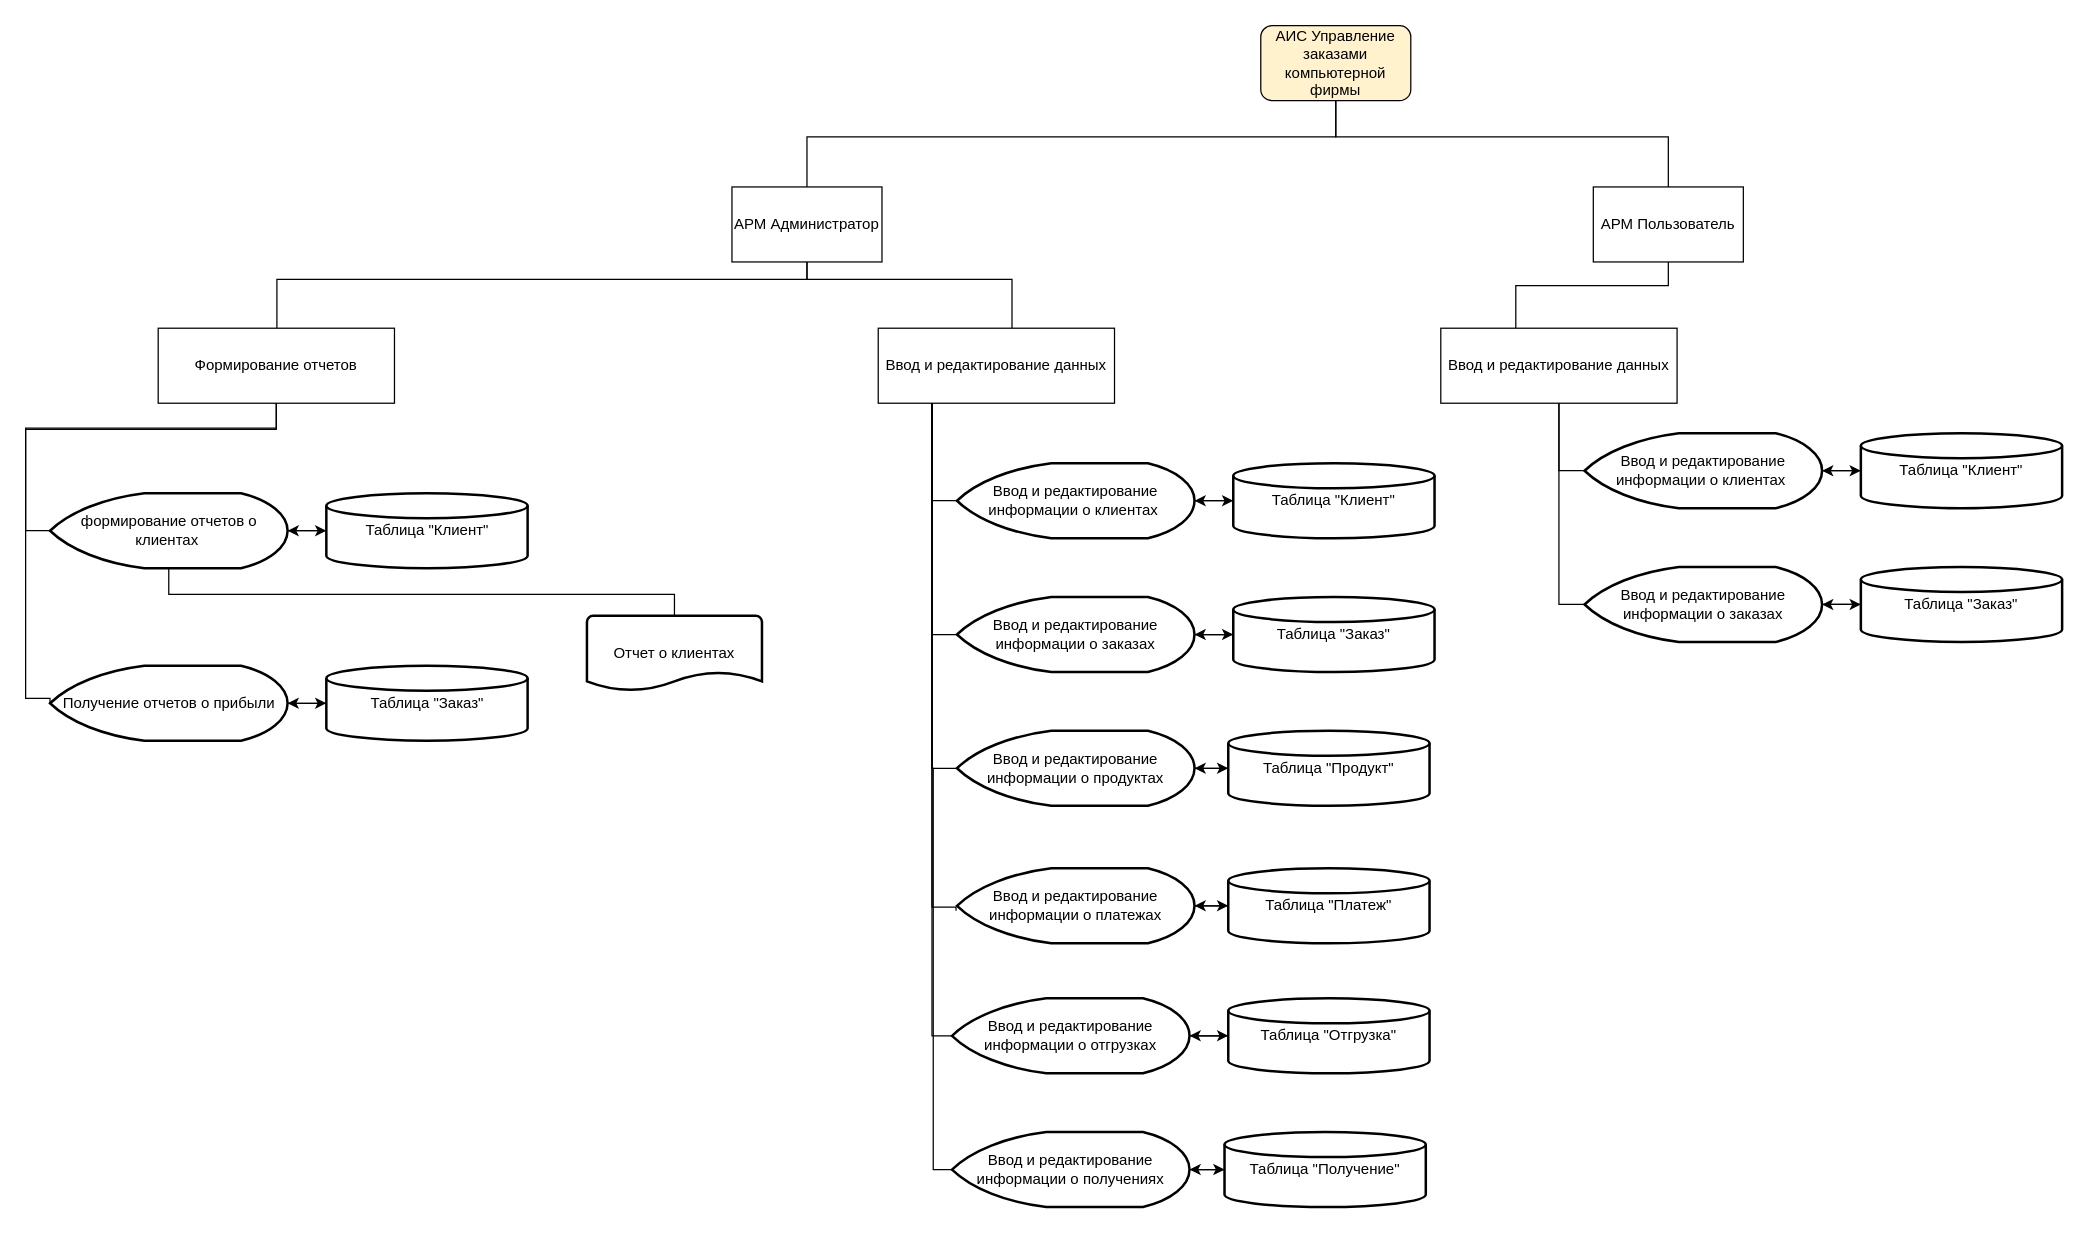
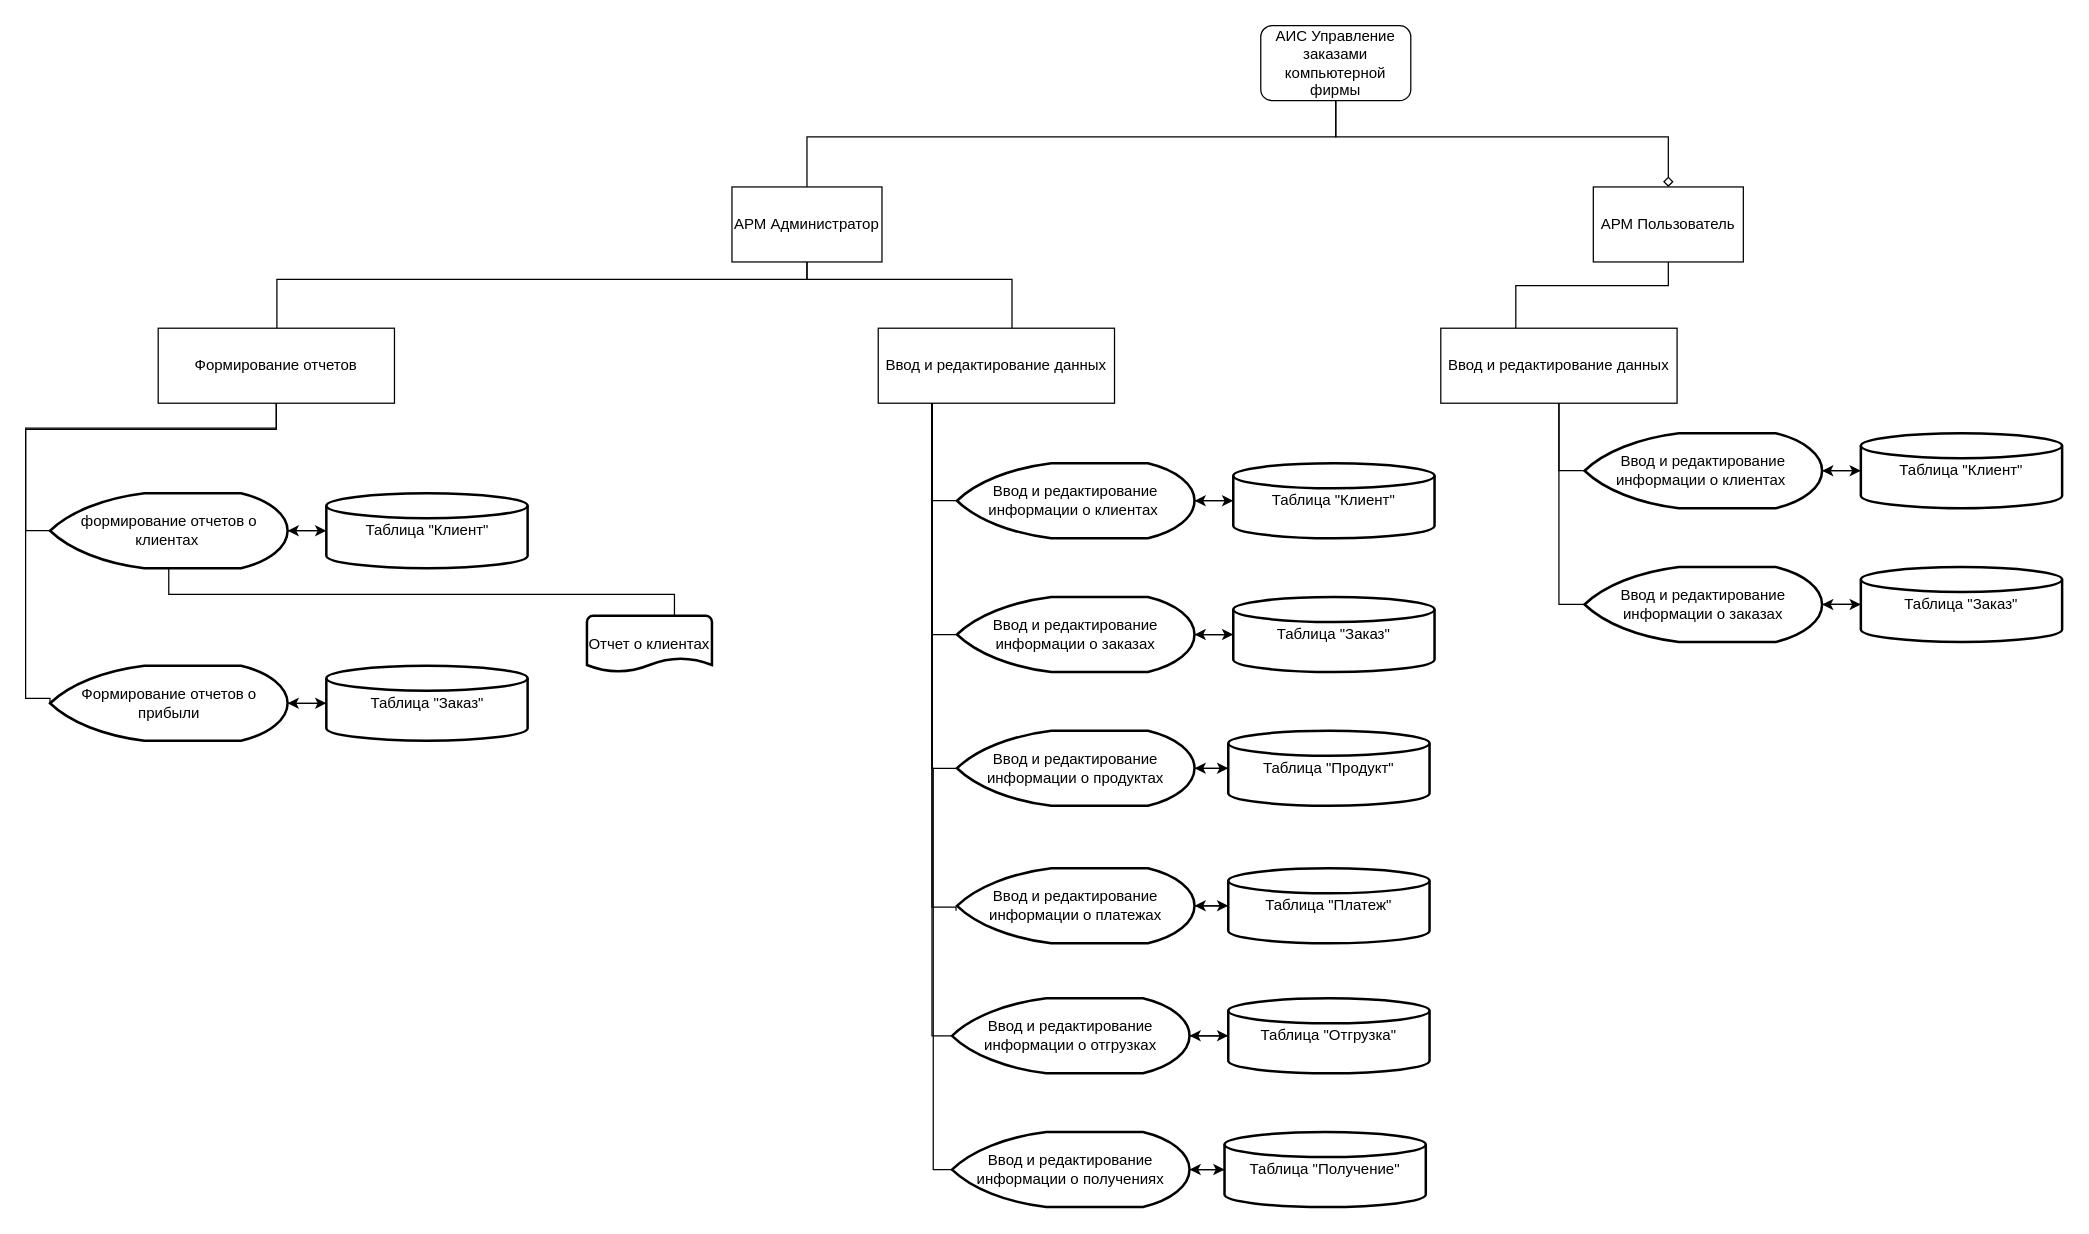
(1336, 63) -> (1336, 63)
(1668, 181) -> (1668, 176)
(674, 653) -> (649, 644)
(169, 703) -> (169, 703)
